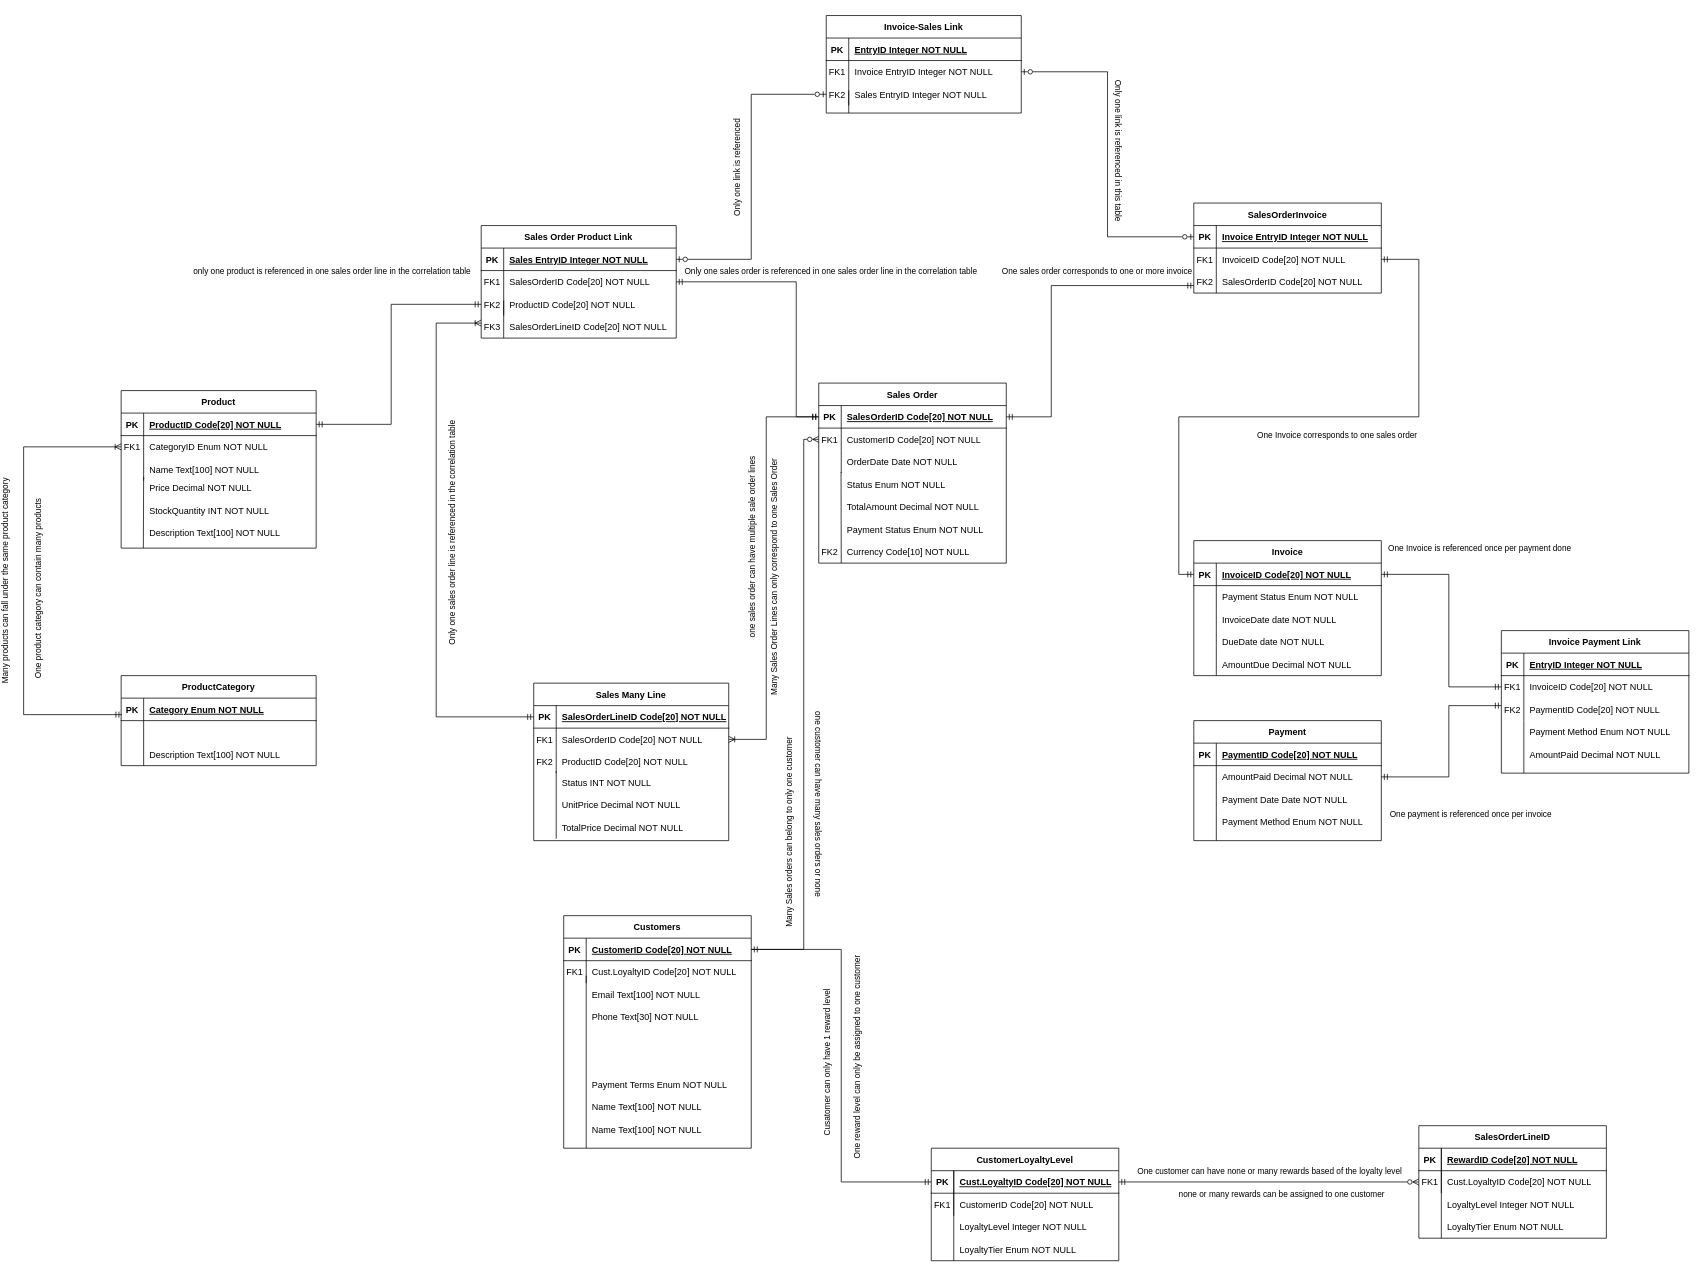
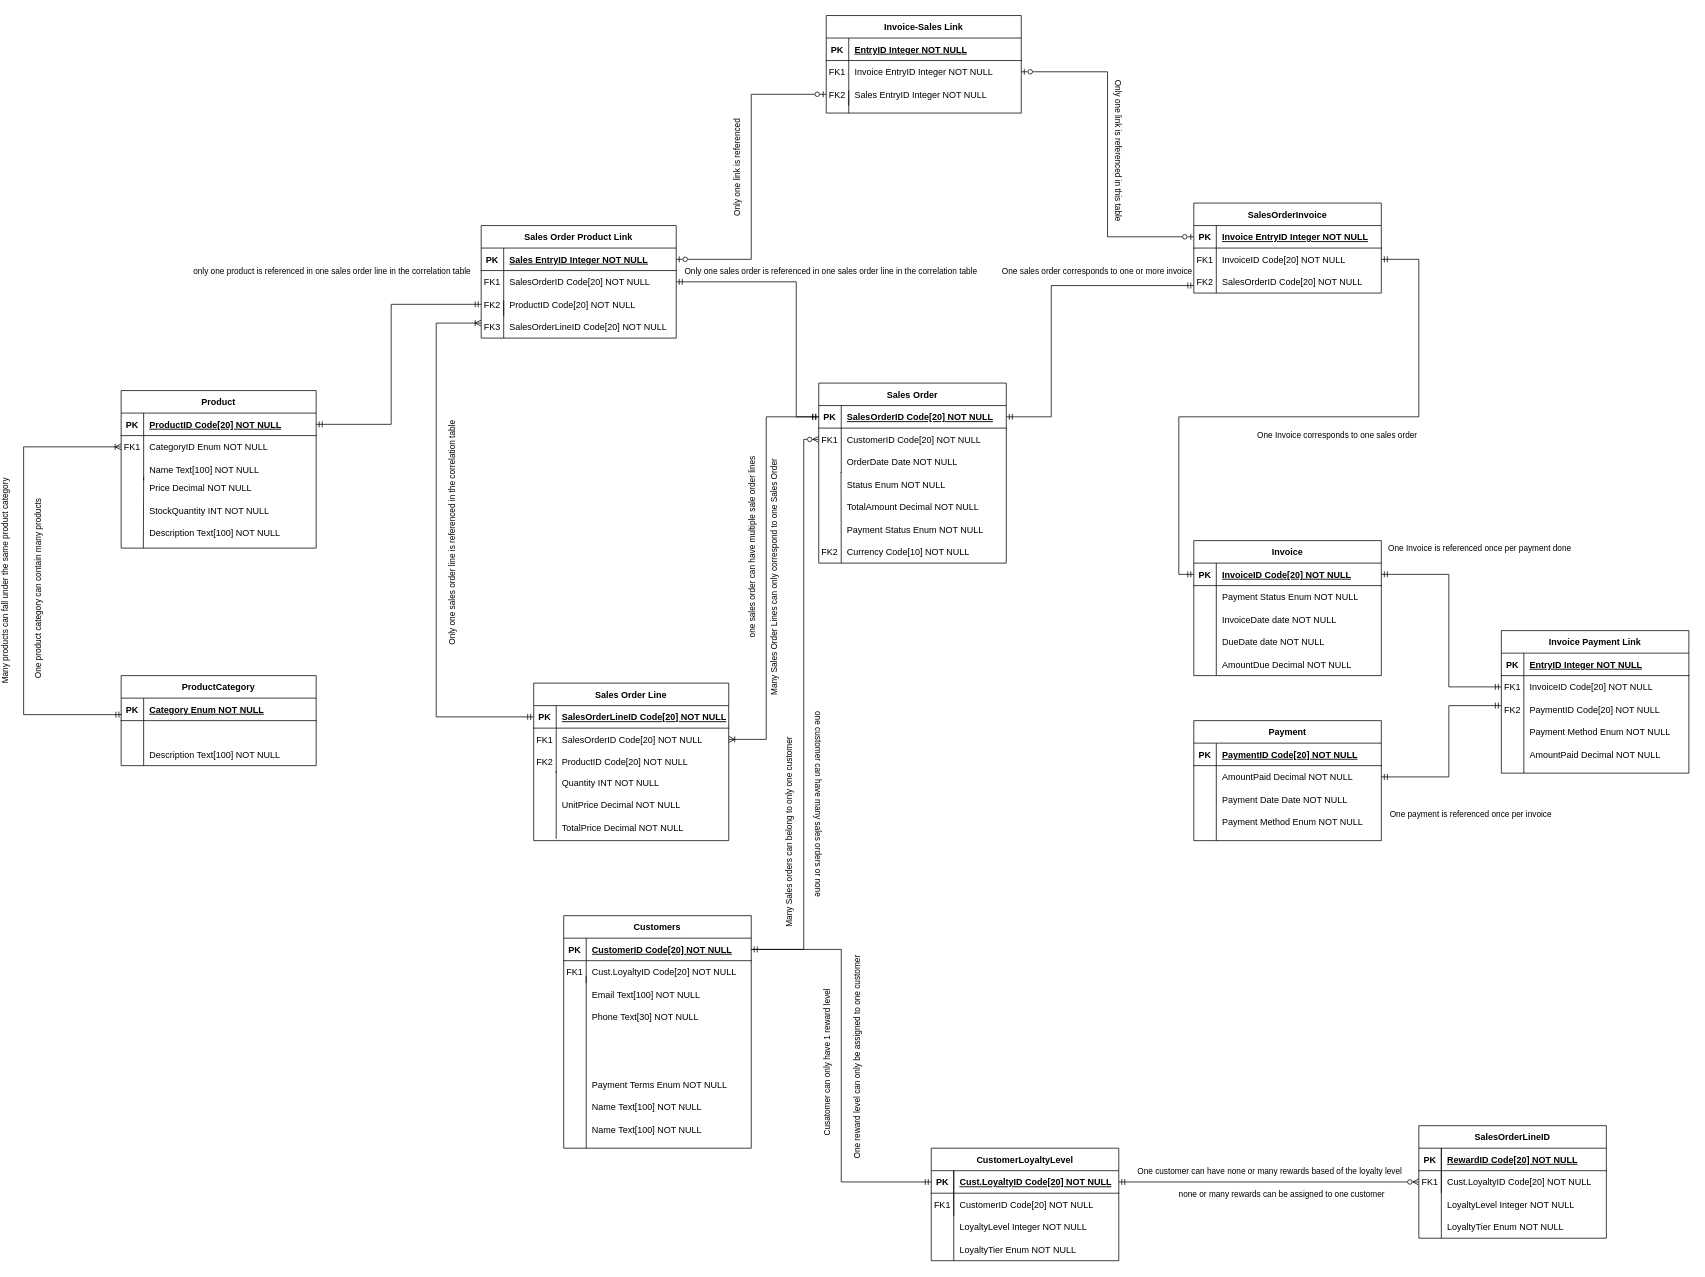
(631, 695) -> (631, 695)
(606, 783) -> (610, 783)
